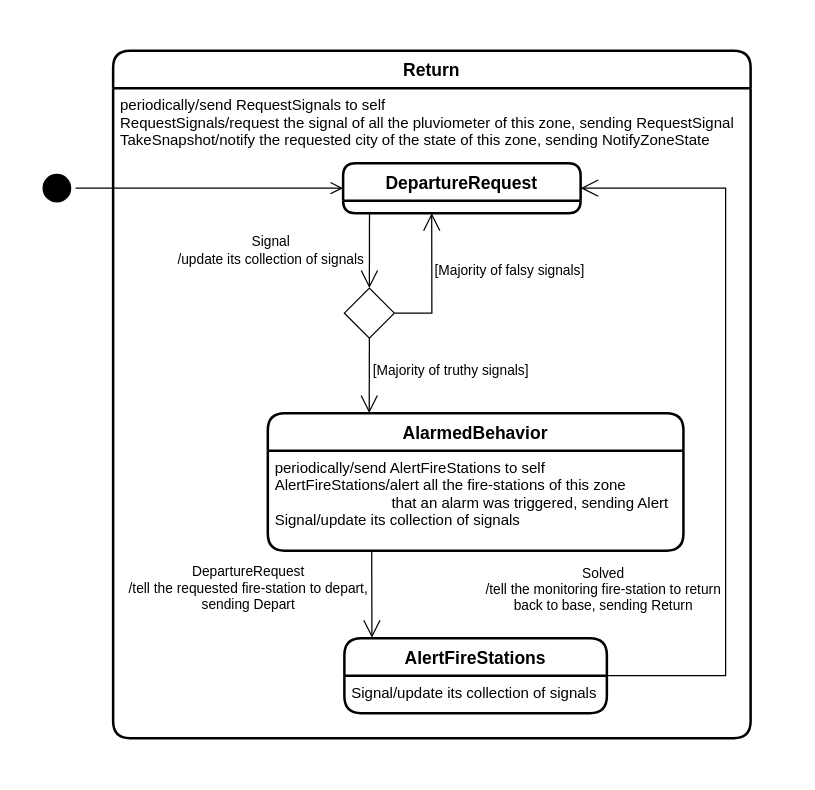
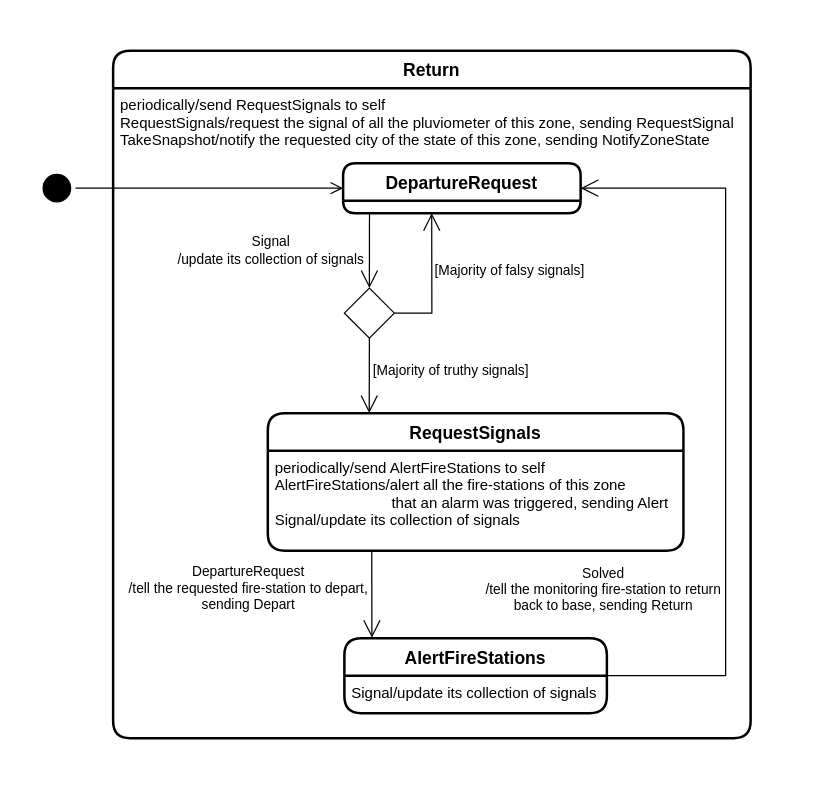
(475, 433) -> (475, 433)
